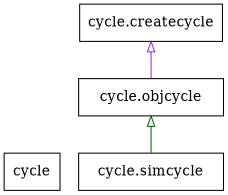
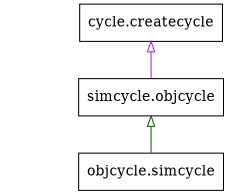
(151, 97) -> (151, 97)
(32, 172) -> none
(151, 172) -> (151, 172)
